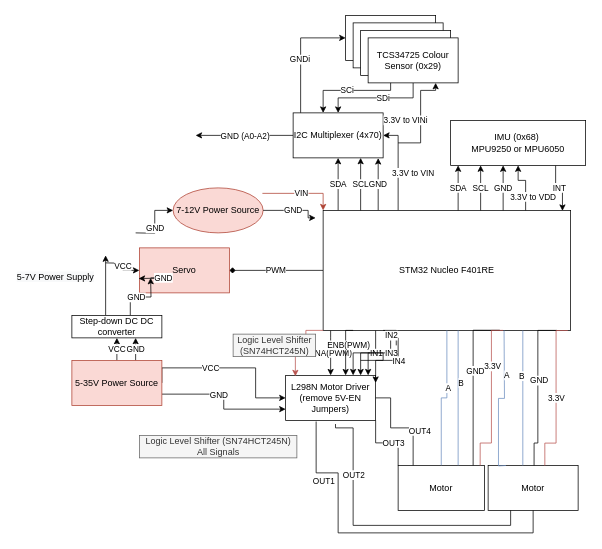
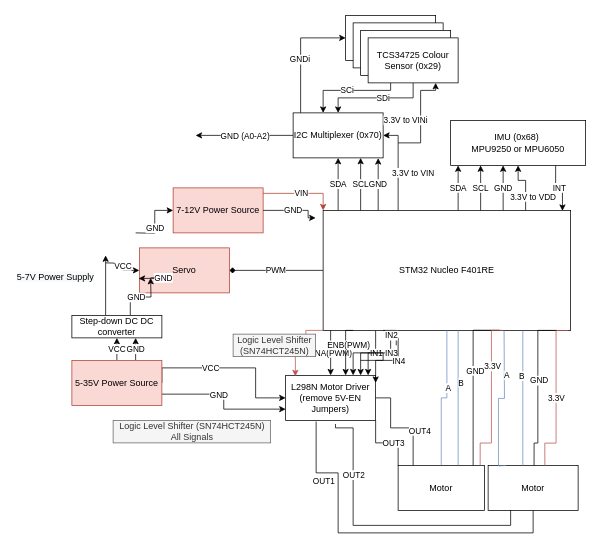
(338, 135) -> (338, 135)
(218, 210) -> (218, 210)
(218, 447) -> (192, 432)
